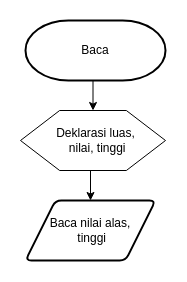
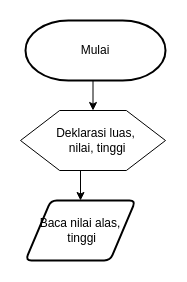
(96, 51) -> (96, 51)
(91, 231) -> (81, 231)
